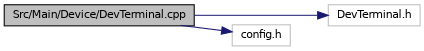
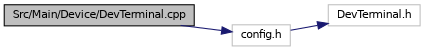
(256, 15) -> (304, 28)
